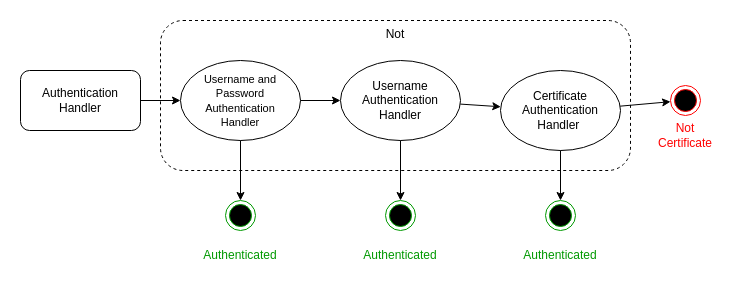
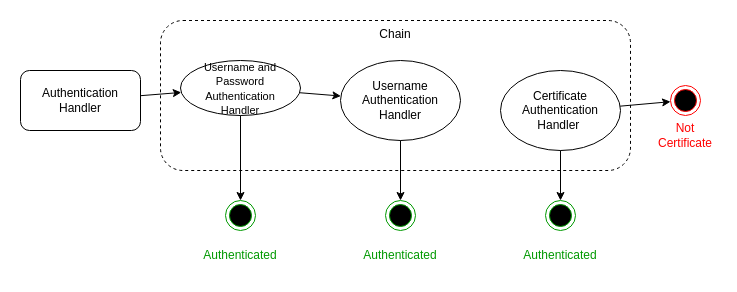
(396, 35) -> (396, 35)
(241, 101) -> (241, 88)
(477, 105) -> none
